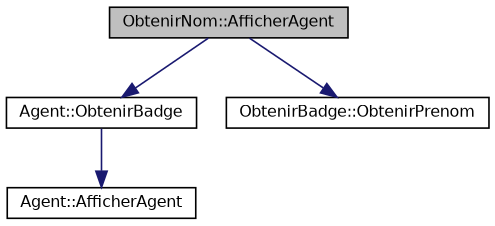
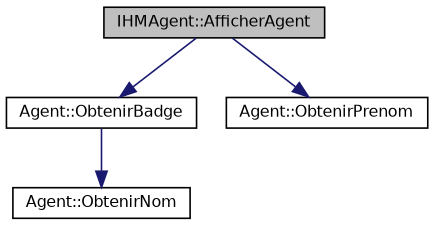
(229, 23) -> (214, 23)
(358, 113) -> (327, 113)
(102, 203) -> (102, 203)
